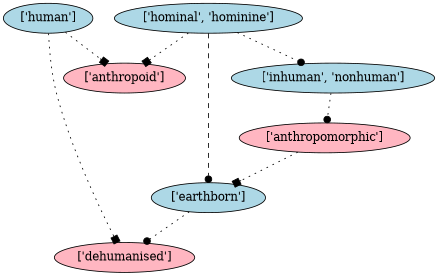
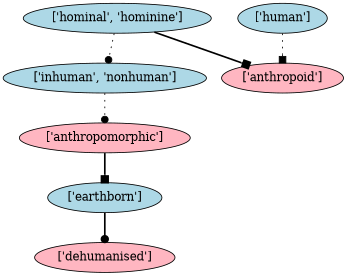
(170, 46) -> (198, 47)
(208, 105) -> none
(70, 137) -> none
(270, 166) -> (105, 164)
(170, 225) -> (105, 224)
